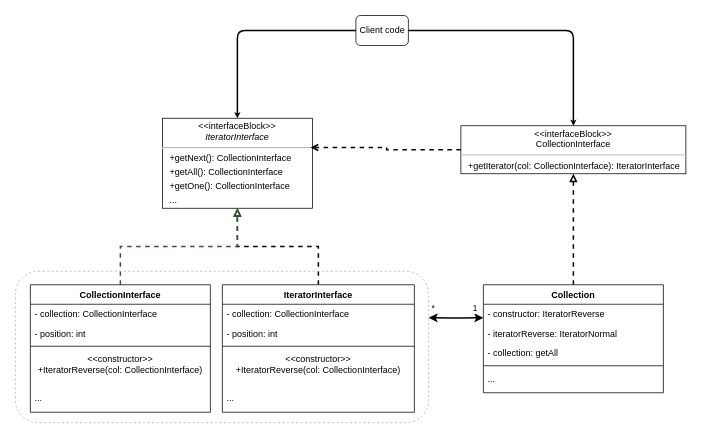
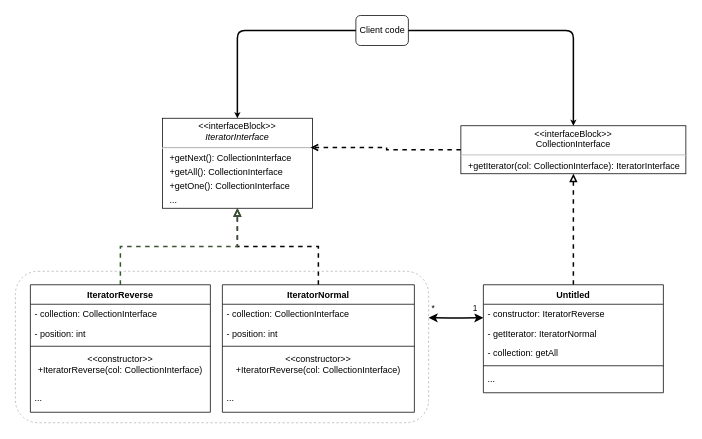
(120, 295) -> (120, 295)
(318, 295) -> (318, 295)
(573, 295) -> (573, 295)
(566, 334) -> (557, 334)
